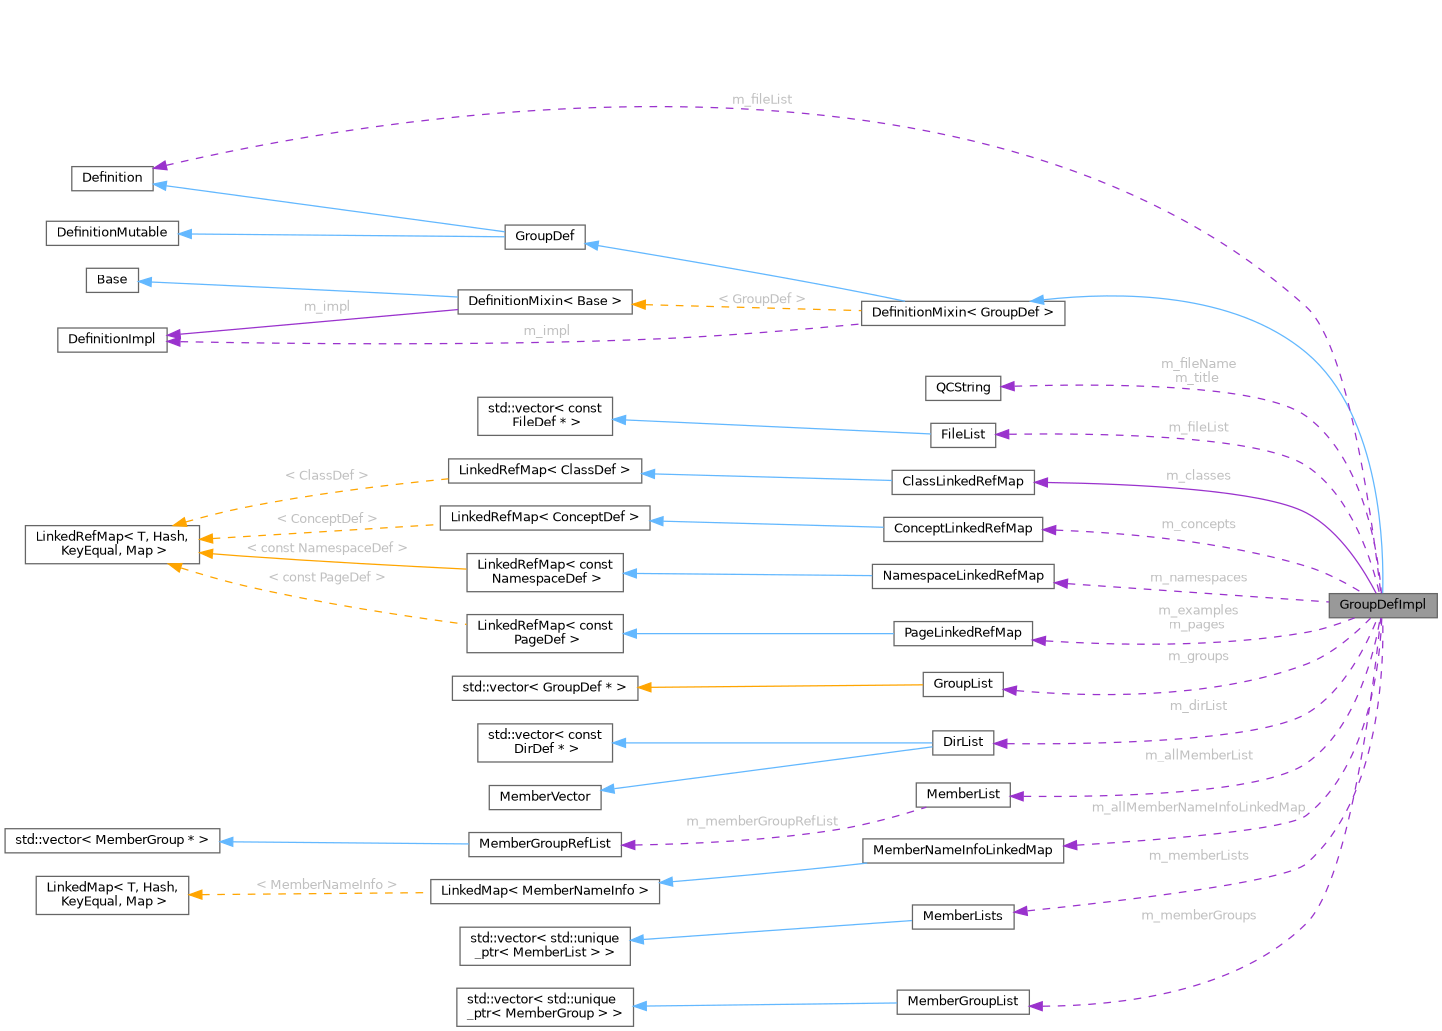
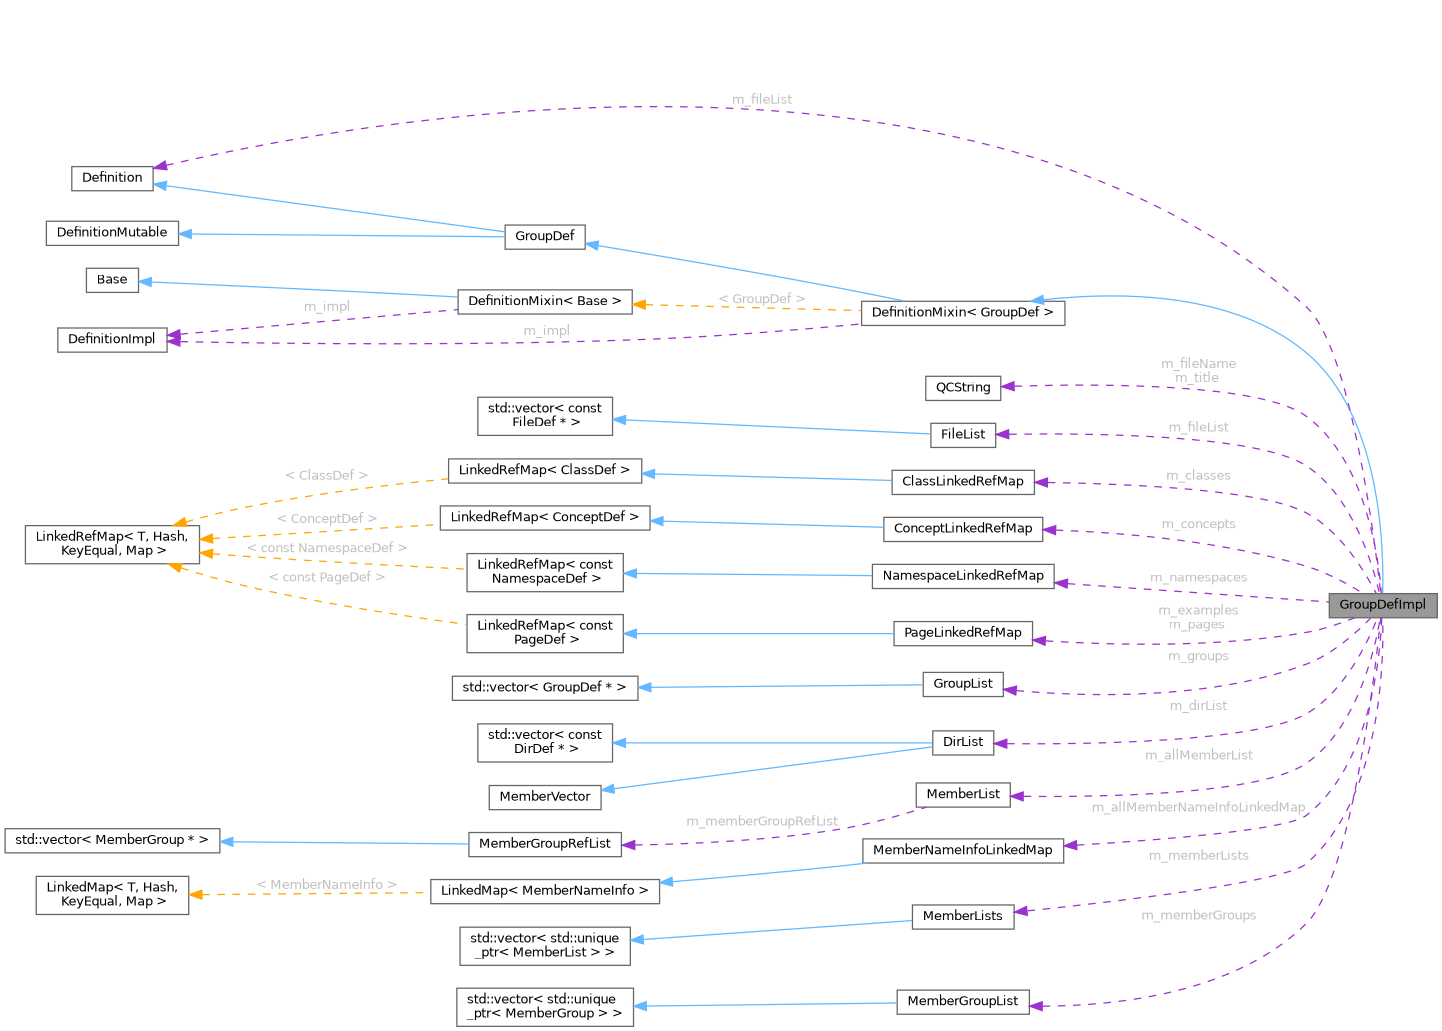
(319, 322) -> (319, 322)
(1232, 494) -> (1232, 494)
(339, 562) -> (339, 562)
(787, 686) -> (787, 686)
